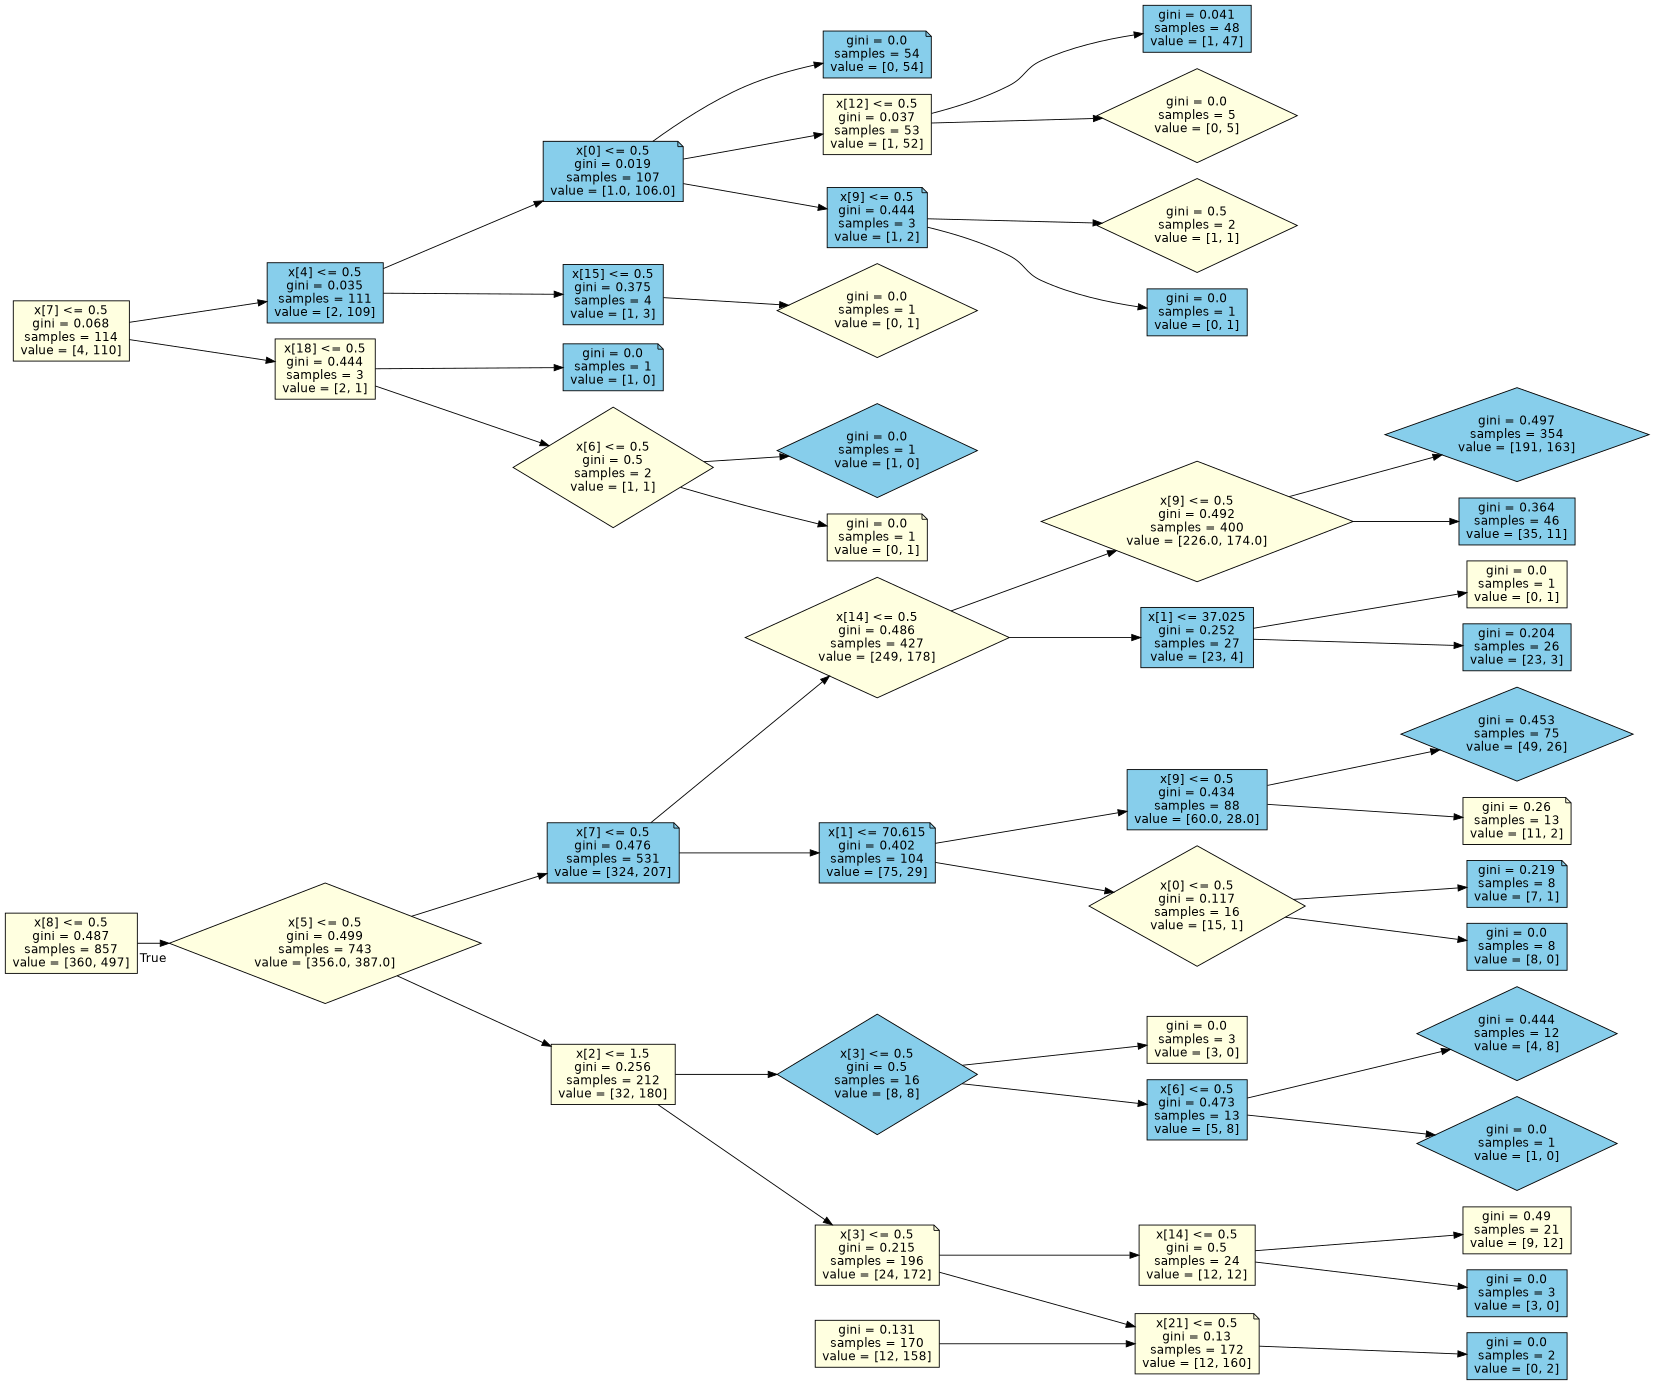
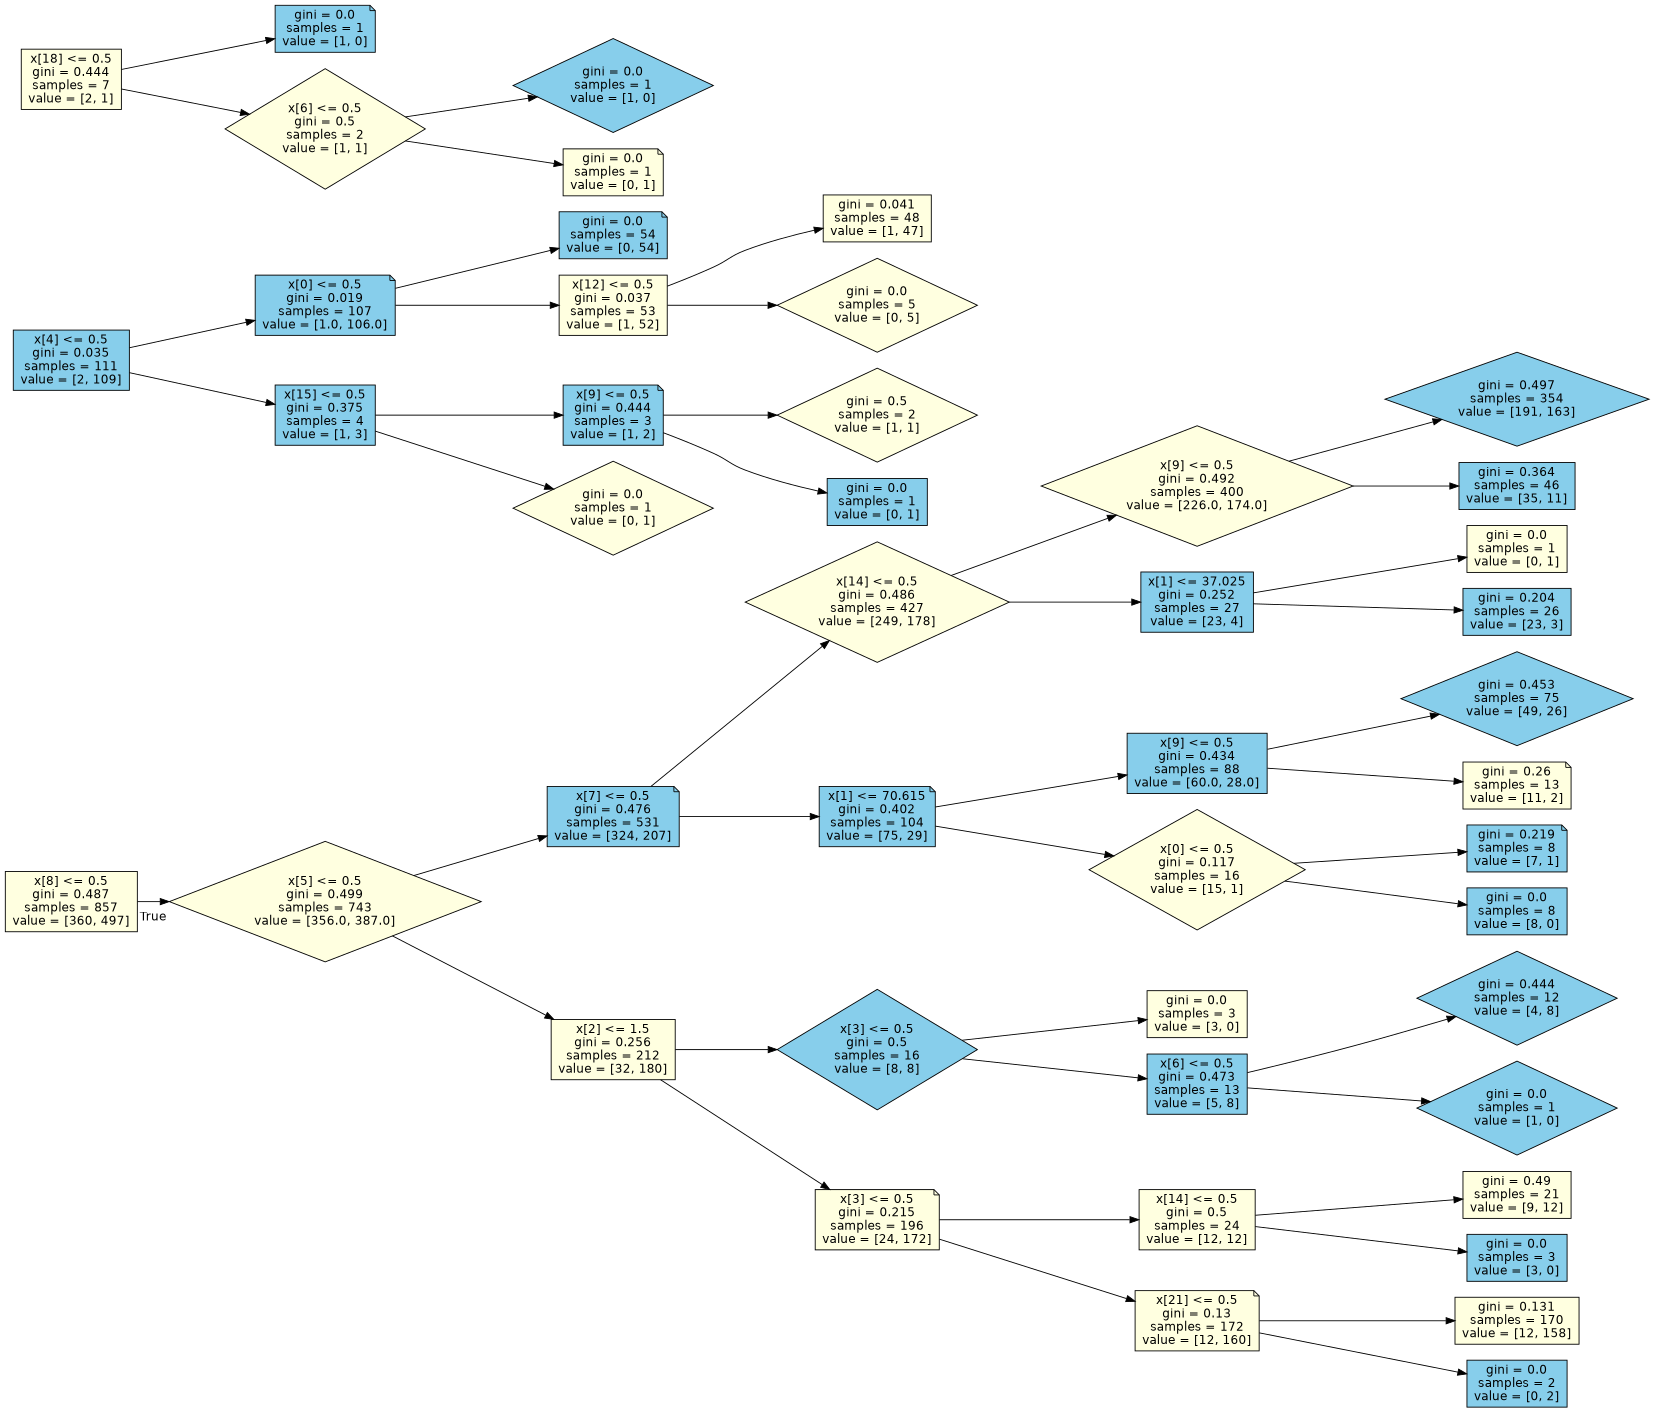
(1197, 29) -> (877, 218)
(751, 195) -> (465, 415)
(71, 331) -> none
(325, 369) -> (71, 79)
(1033, 1344) -> (1353, 1321)
